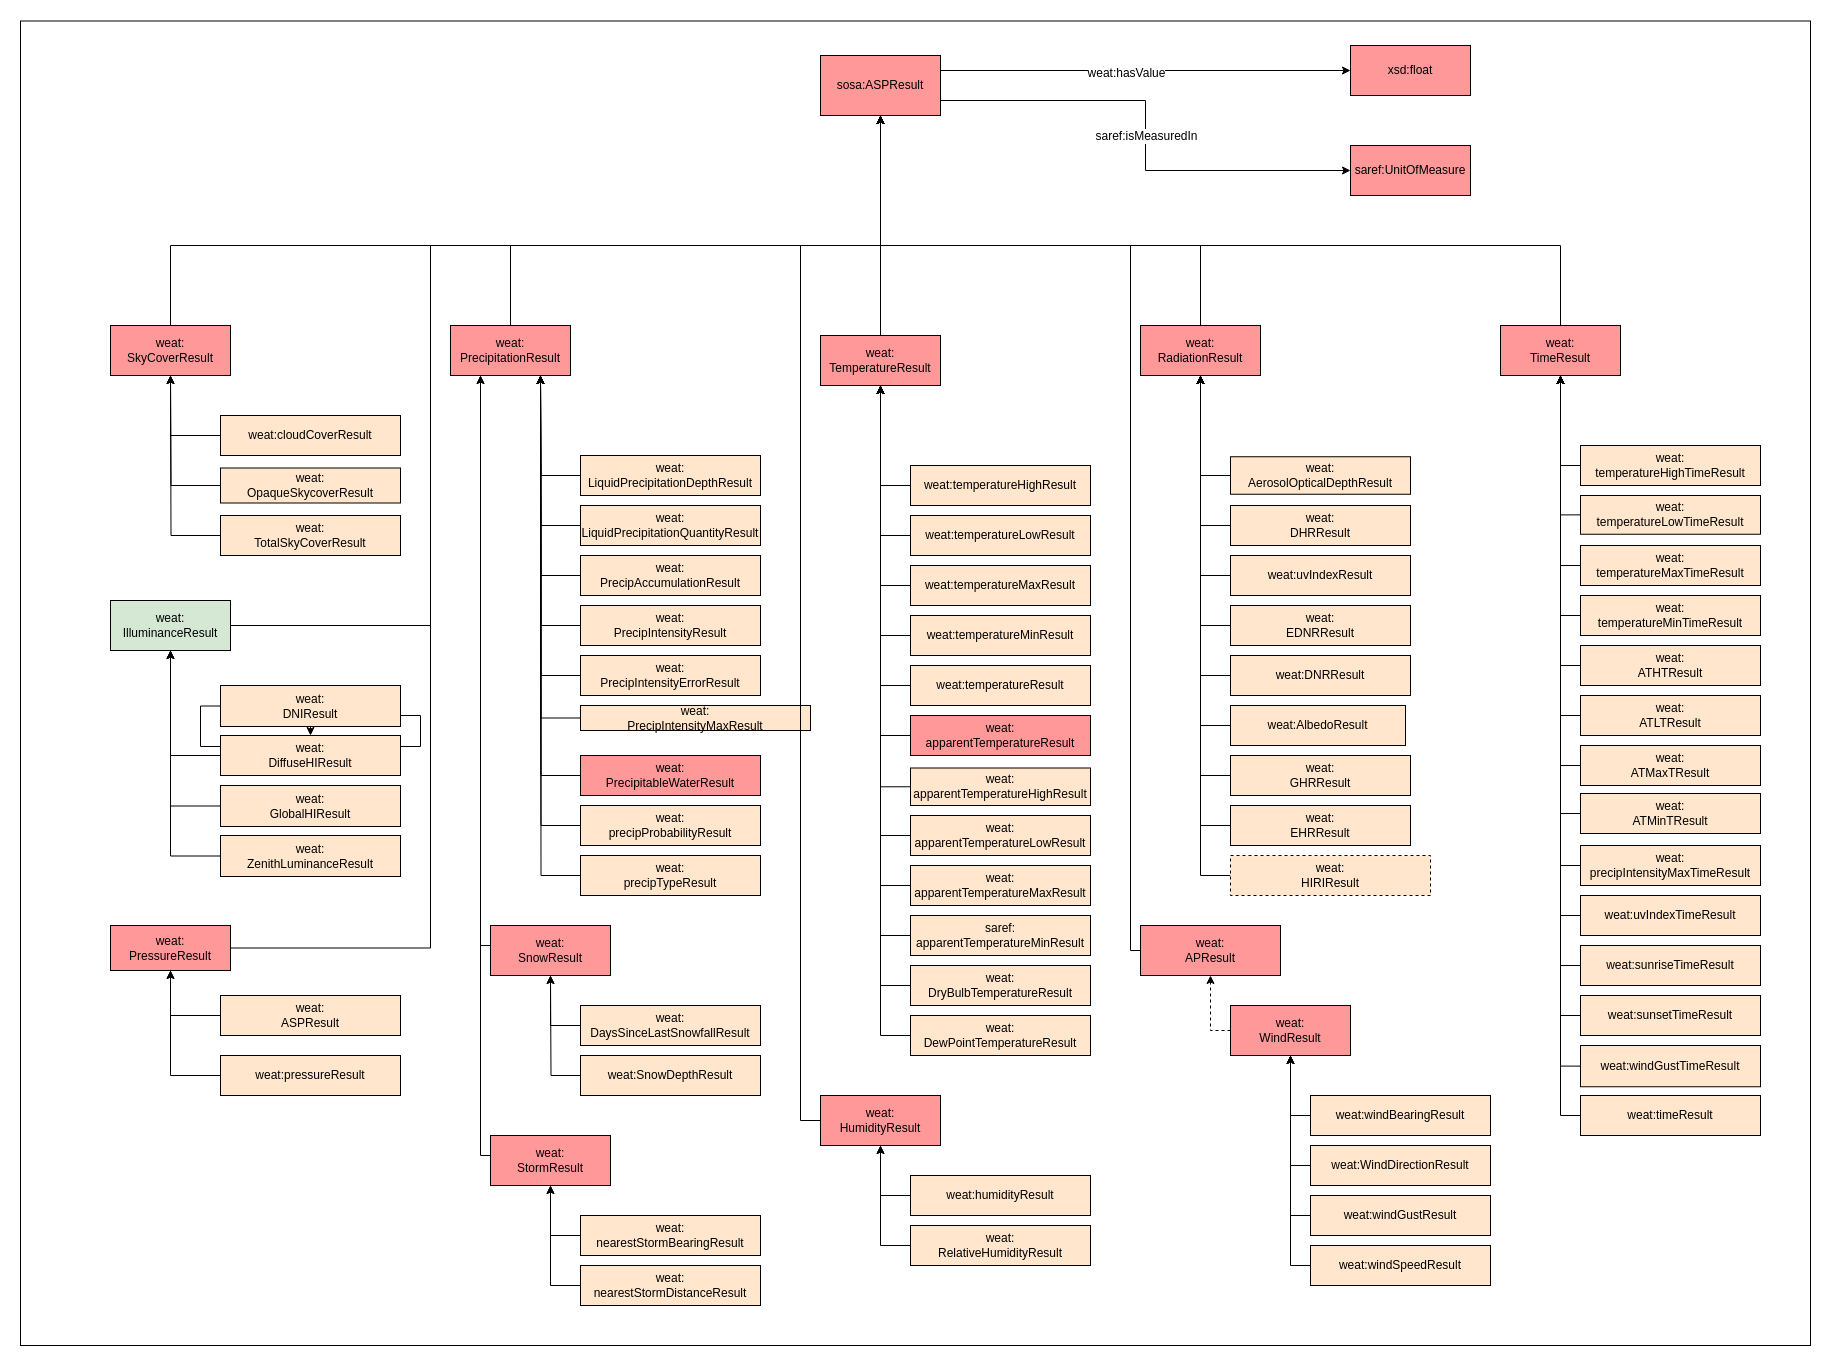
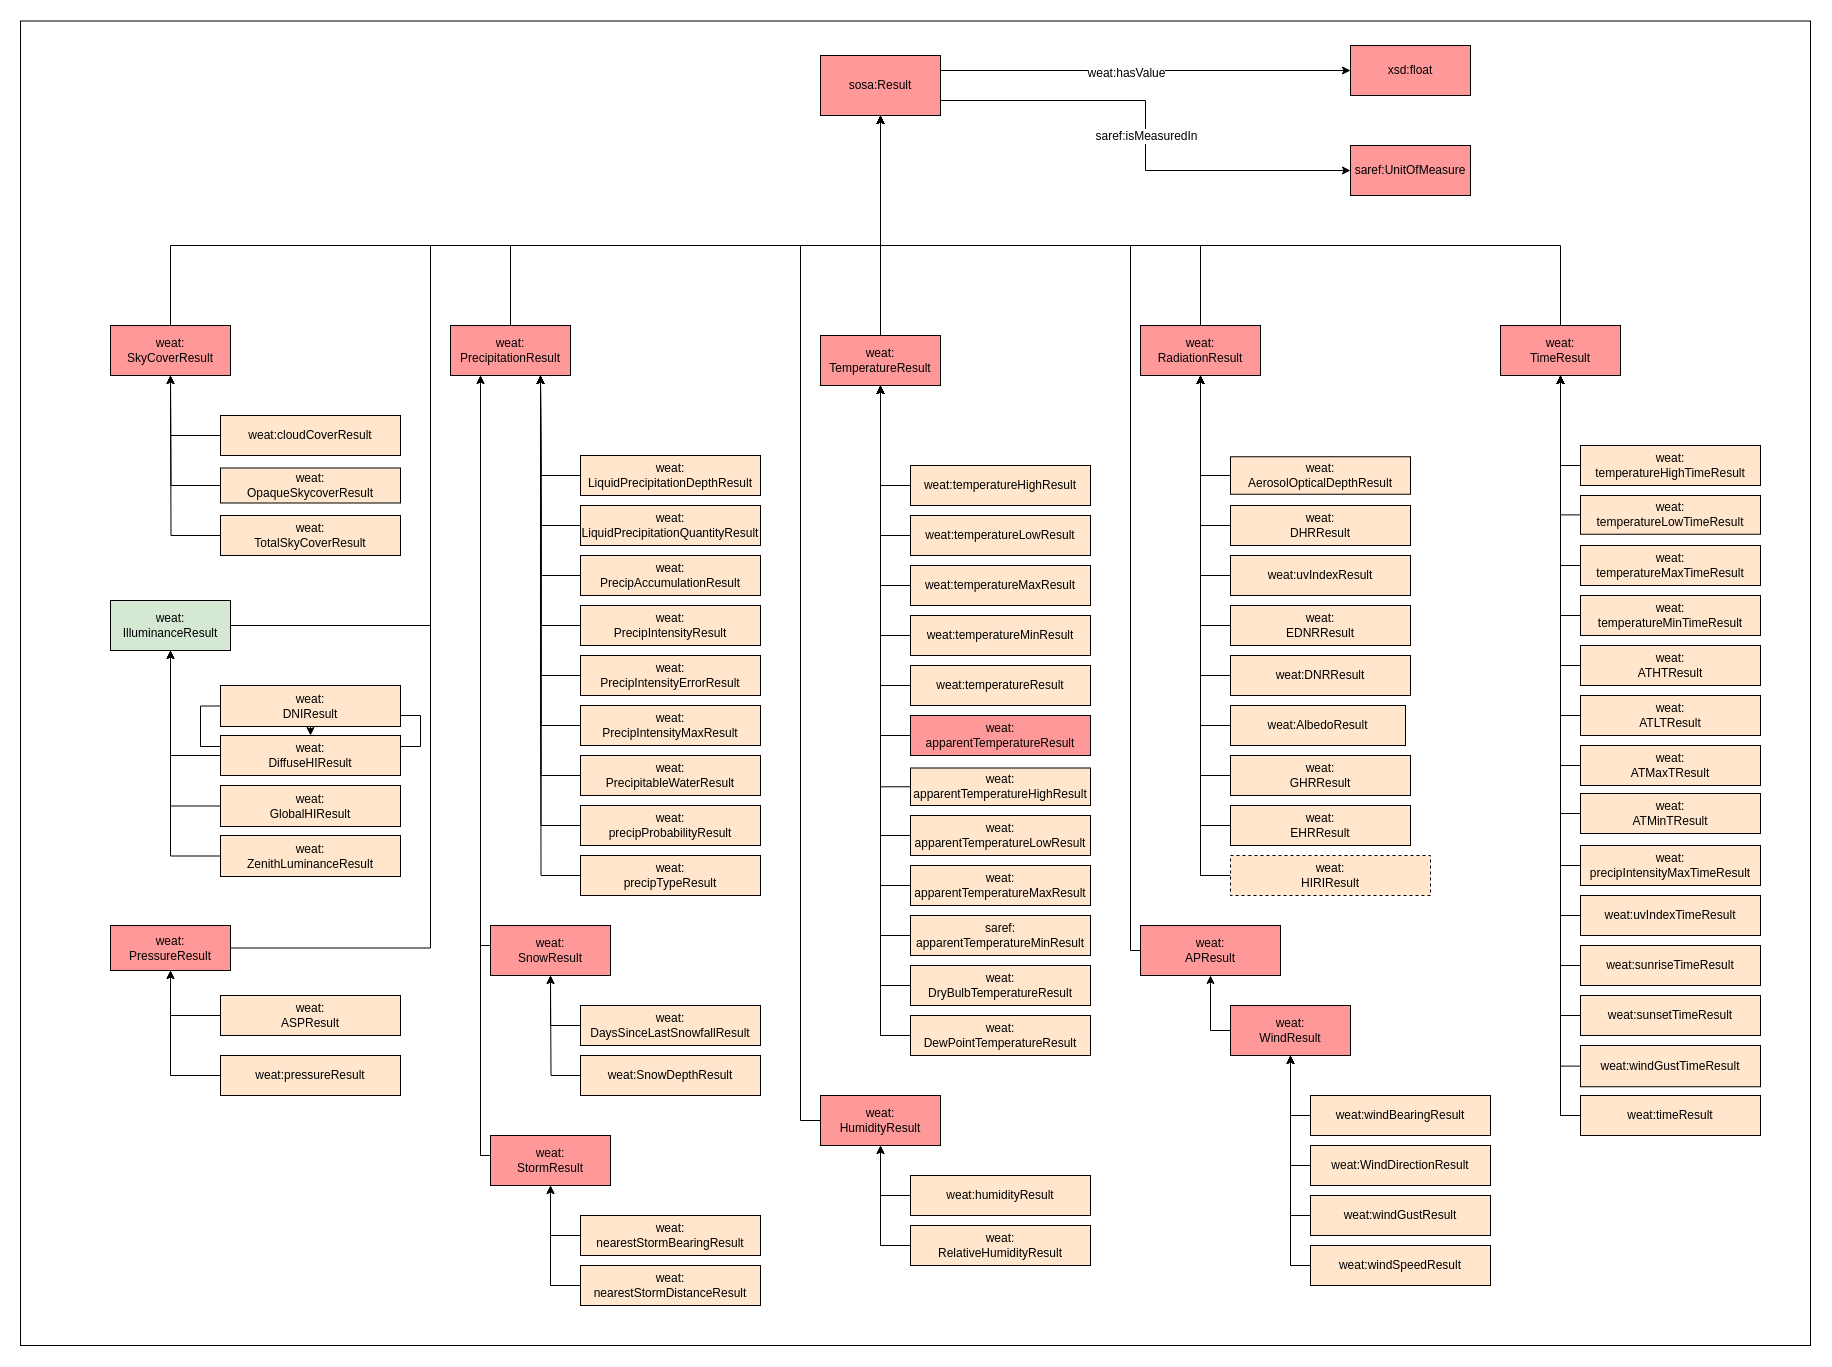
(881, 86) -> (881, 86)
(696, 718) -> (671, 726)
(671, 776) -> (671, 776)
(1211, 1015) -> (1211, 1015)
